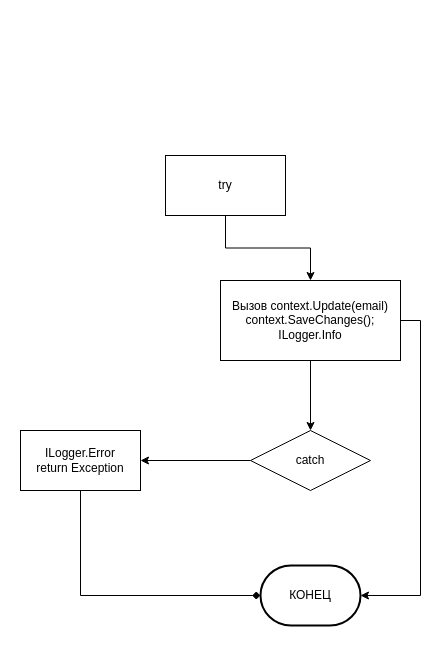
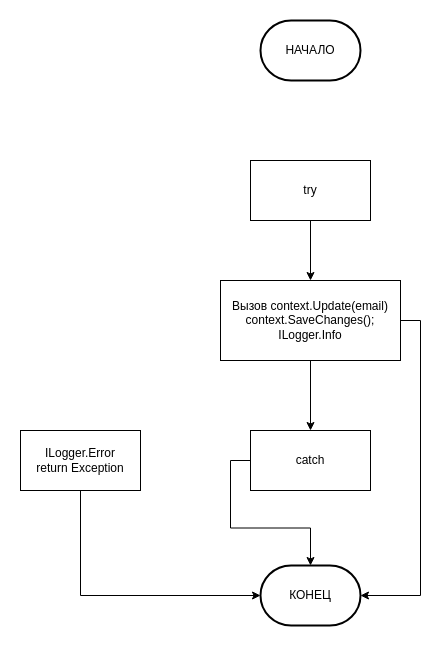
none -> (311, 51)
(226, 186) -> (311, 191)
(190, 461) -> (252, 528)
(311, 461) -> (311, 461)
(251, 596) -> (252, 596)
